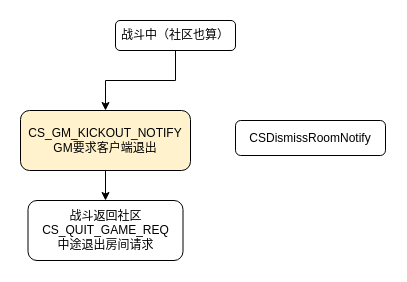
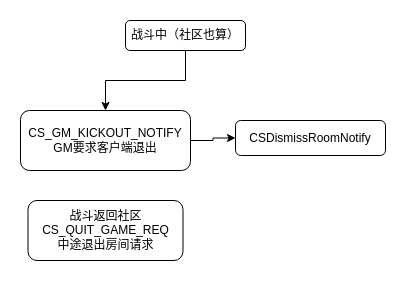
(176, 36) -> (186, 36)
(106, 141) -> (106, 141)
(106, 190) -> (211, 141)
